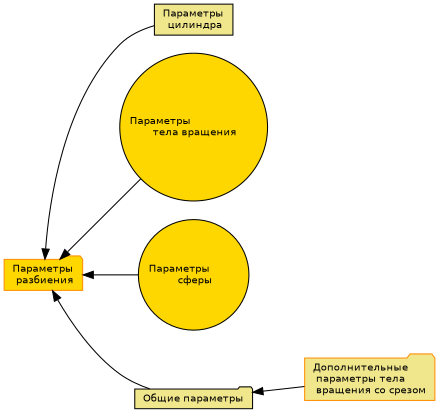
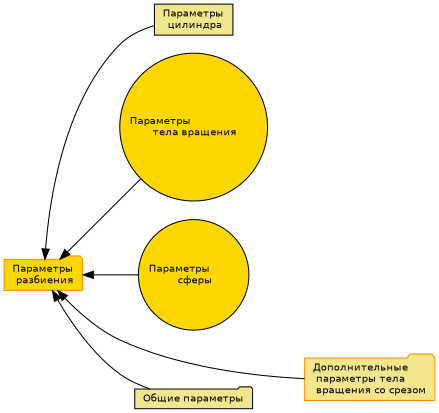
(284, 389) -> (177, 360)
